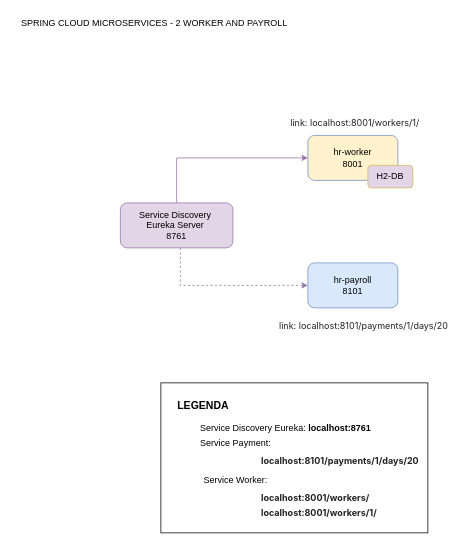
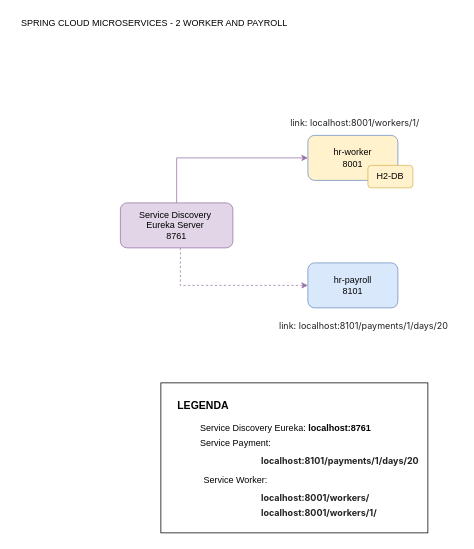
(390, 177) -> (390, 177)
